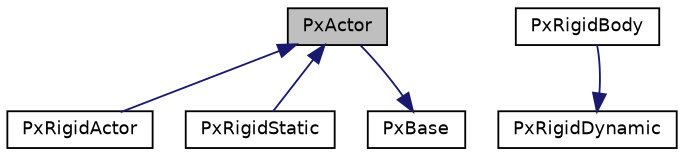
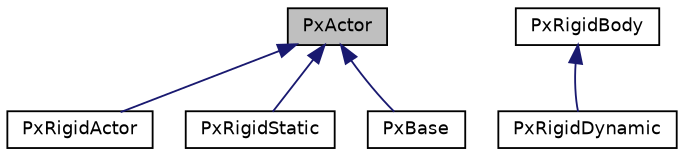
(600, 69) -> (575, 88)
(382, 70) -> (372, 87)
